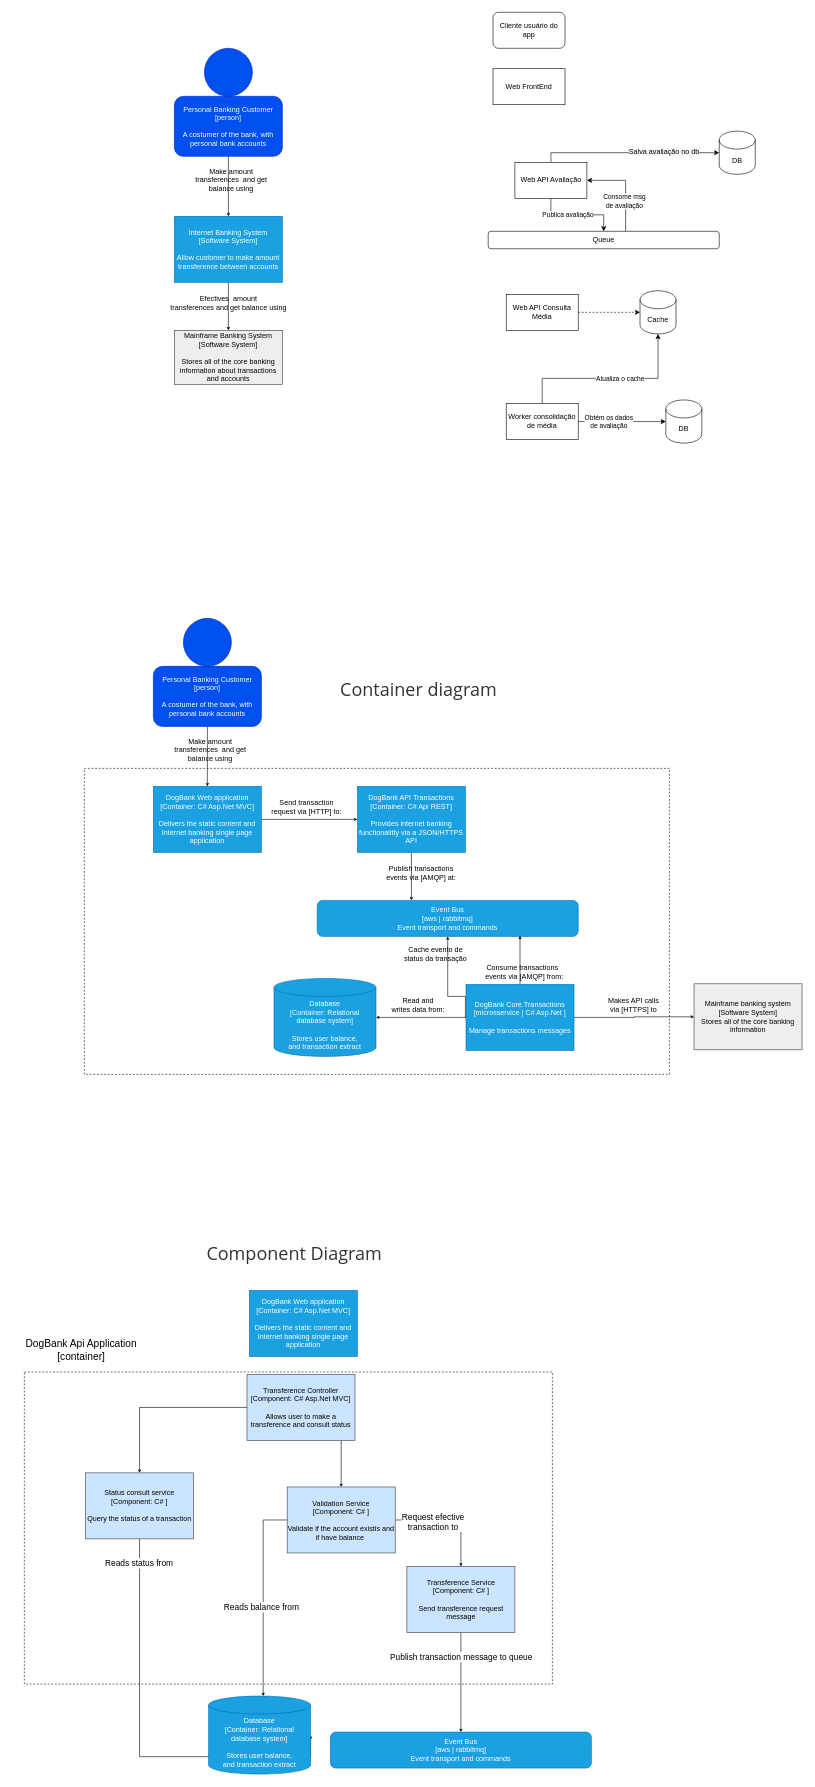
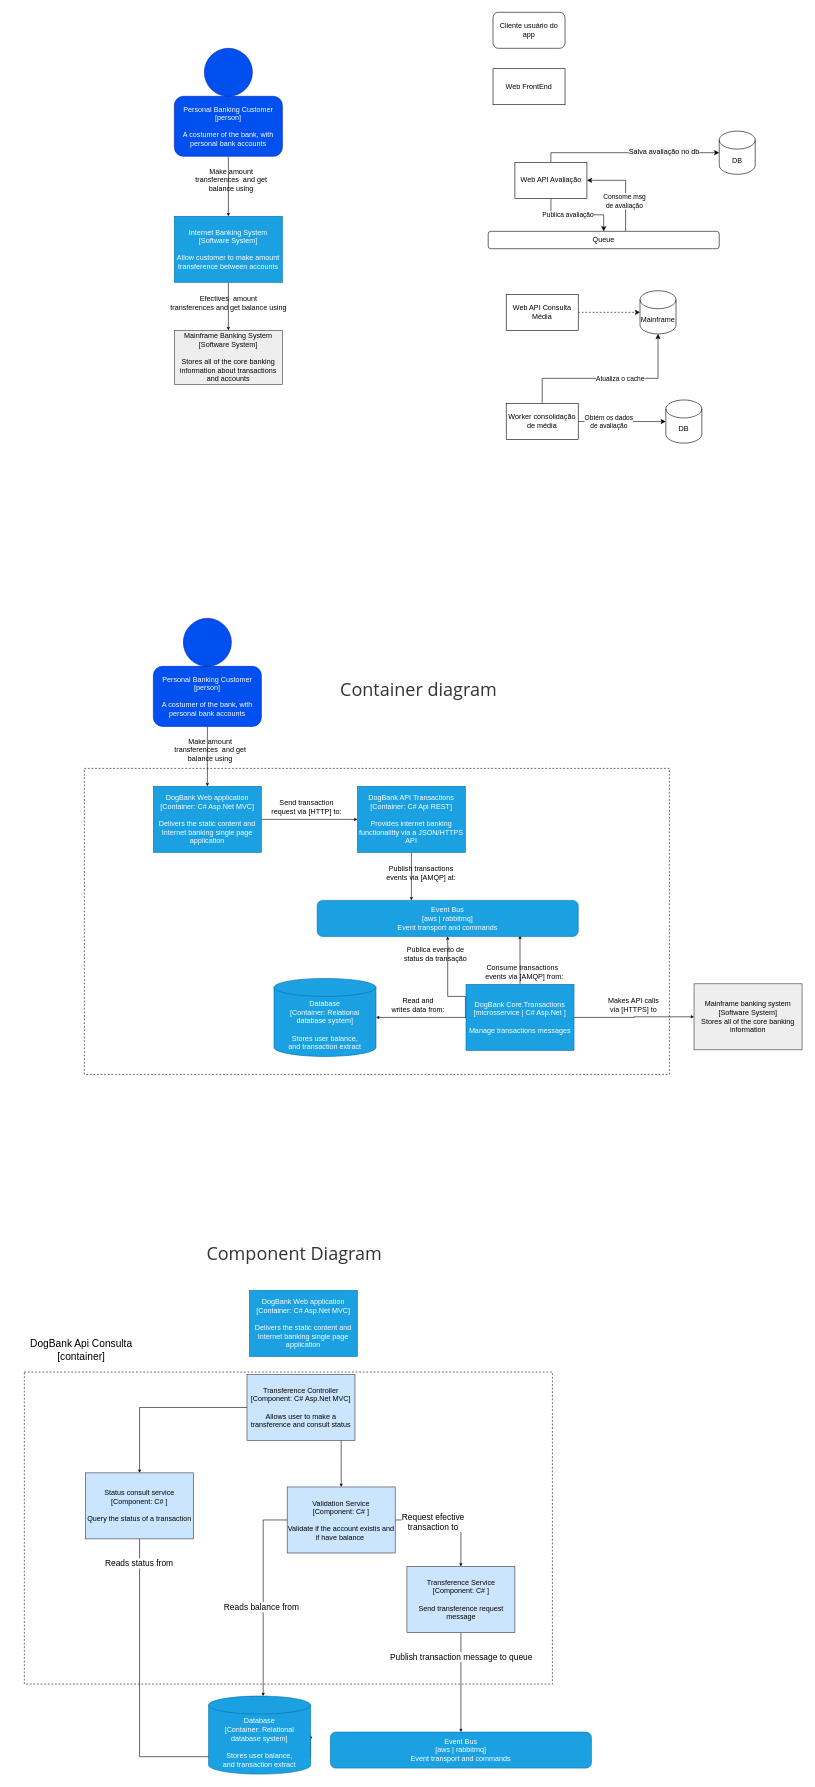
(658, 320) -> (658, 320)
(436, 954) -> (436, 954)
(81, 1350) -> (81, 1350)
